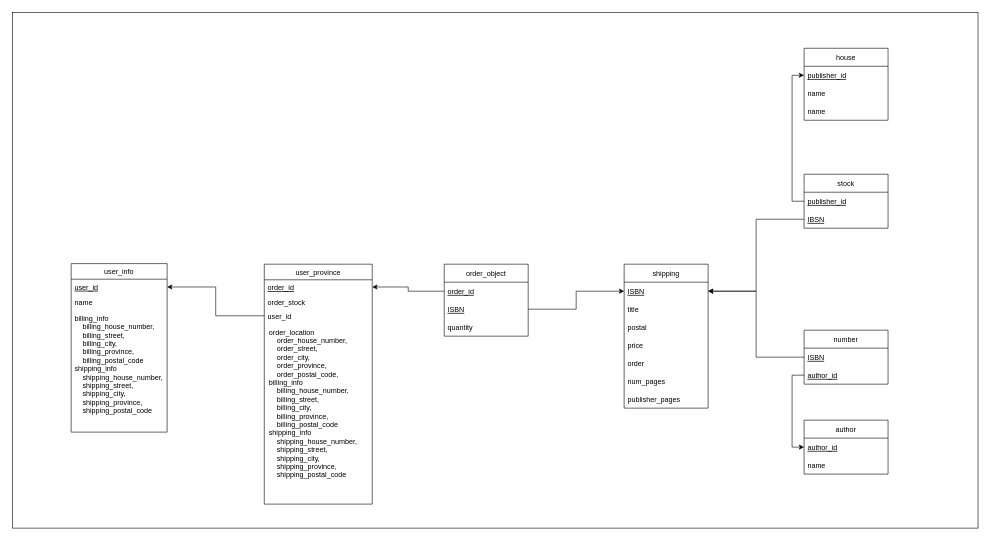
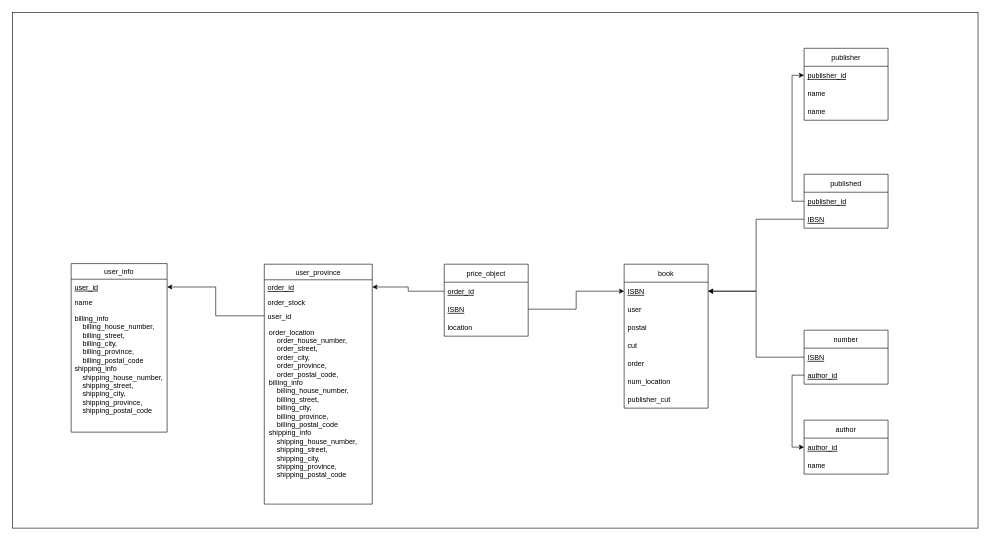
(846, 58) -> (846, 58)
(846, 184) -> (846, 184)
(486, 274) -> (486, 274)
(666, 274) -> (666, 274)
(636, 310) -> (636, 310)
(463, 328) -> (462, 328)
(637, 346) -> (634, 346)
(646, 382) -> (650, 382)
(656, 400) -> (652, 400)
